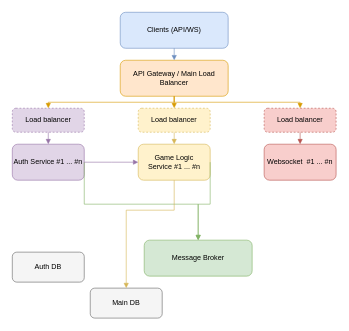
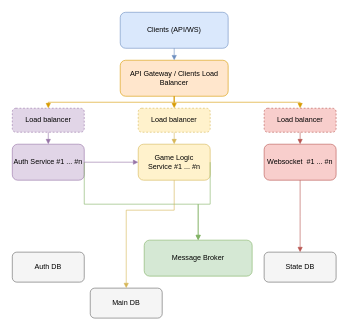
(174, 78) -> (174, 78)
none -> (300, 246)
none -> (300, 267)
